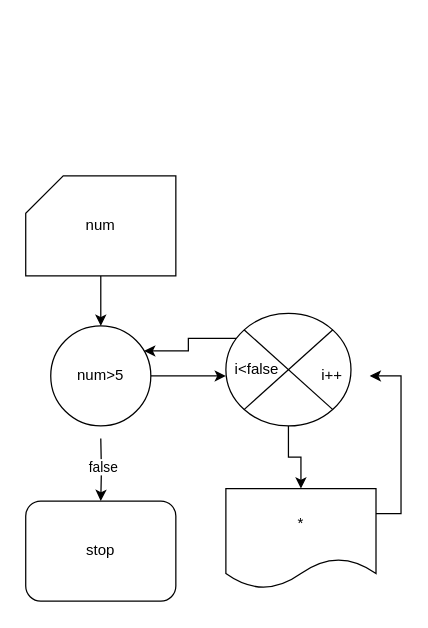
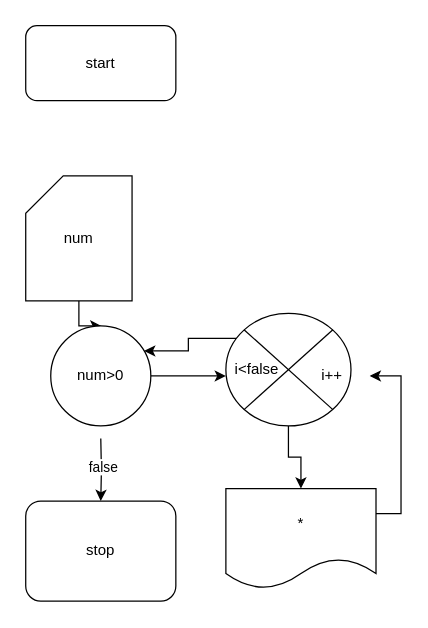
none -> (101, 63)
(101, 226) -> (79, 238)
(101, 376) -> (101, 376)
